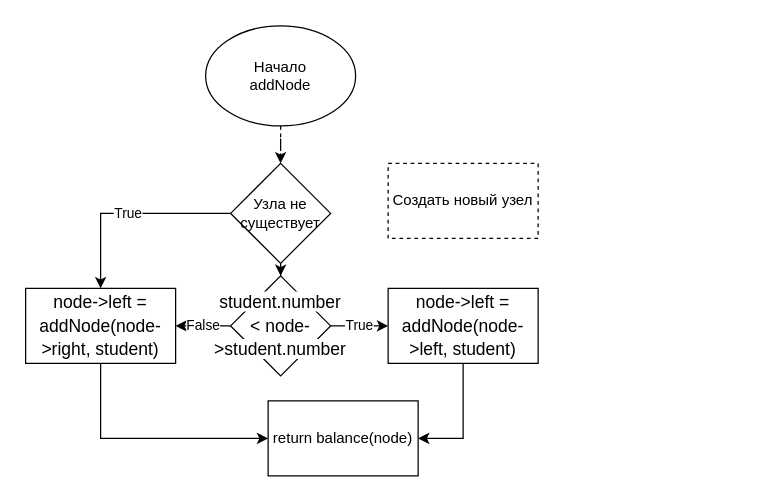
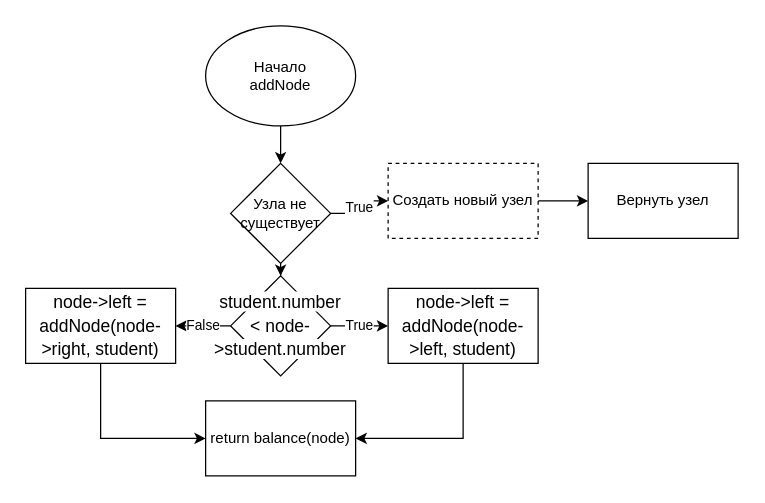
(281, 133) -> (281, 133)
none -> (559, 201)
none -> (663, 201)
(133, 213) -> (350, 213)
(343, 438) -> (281, 438)
